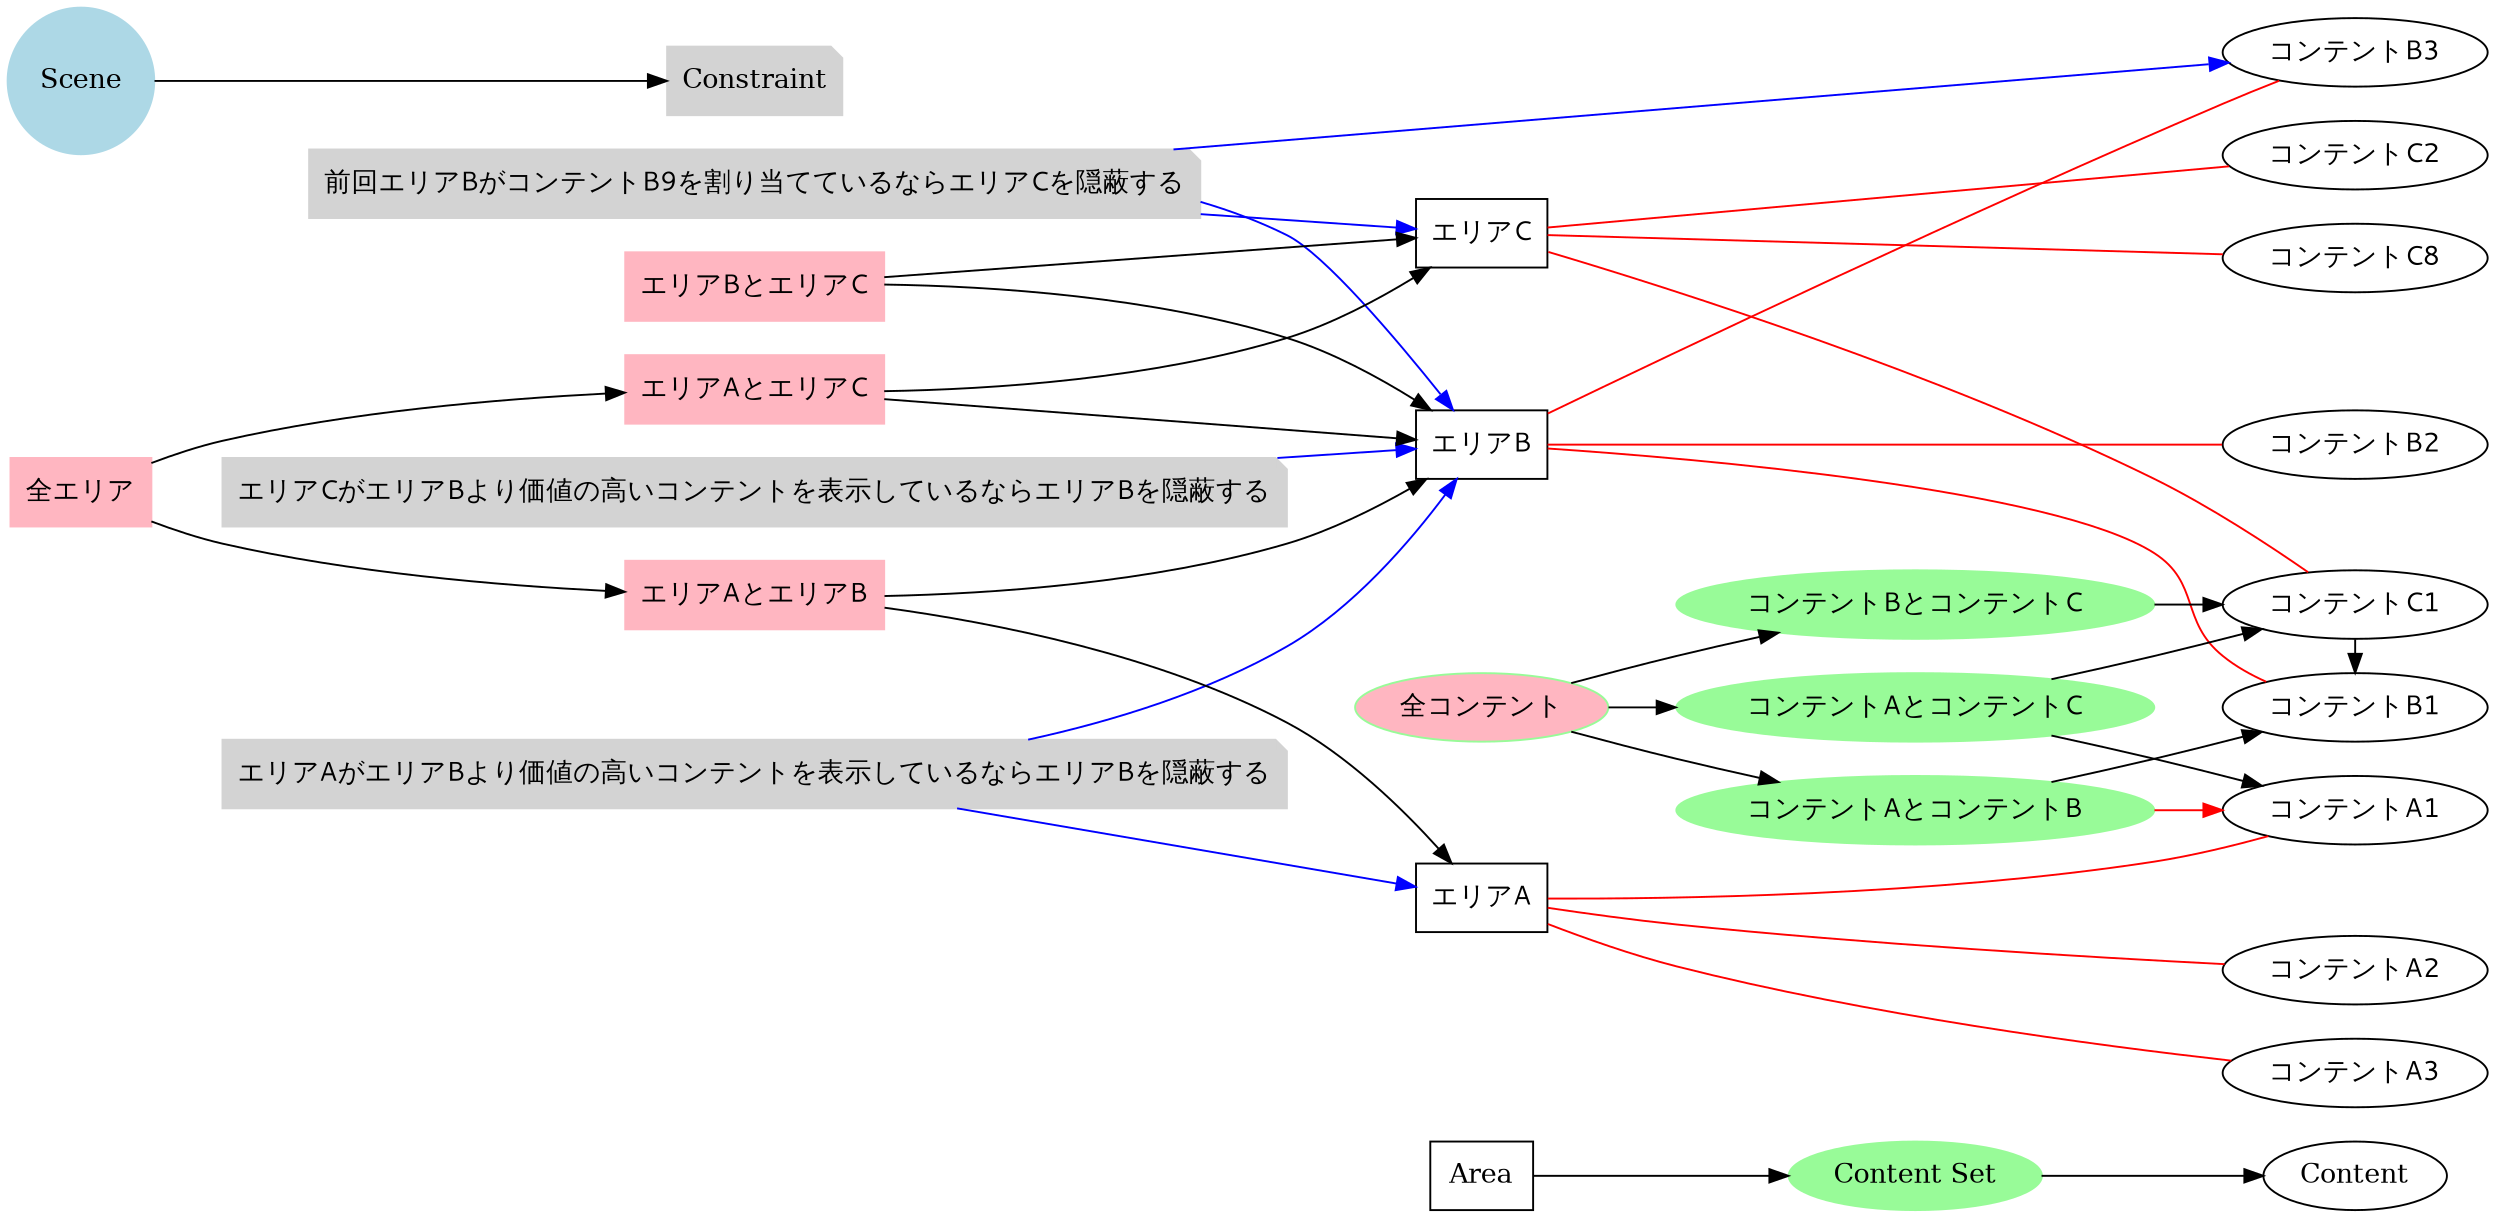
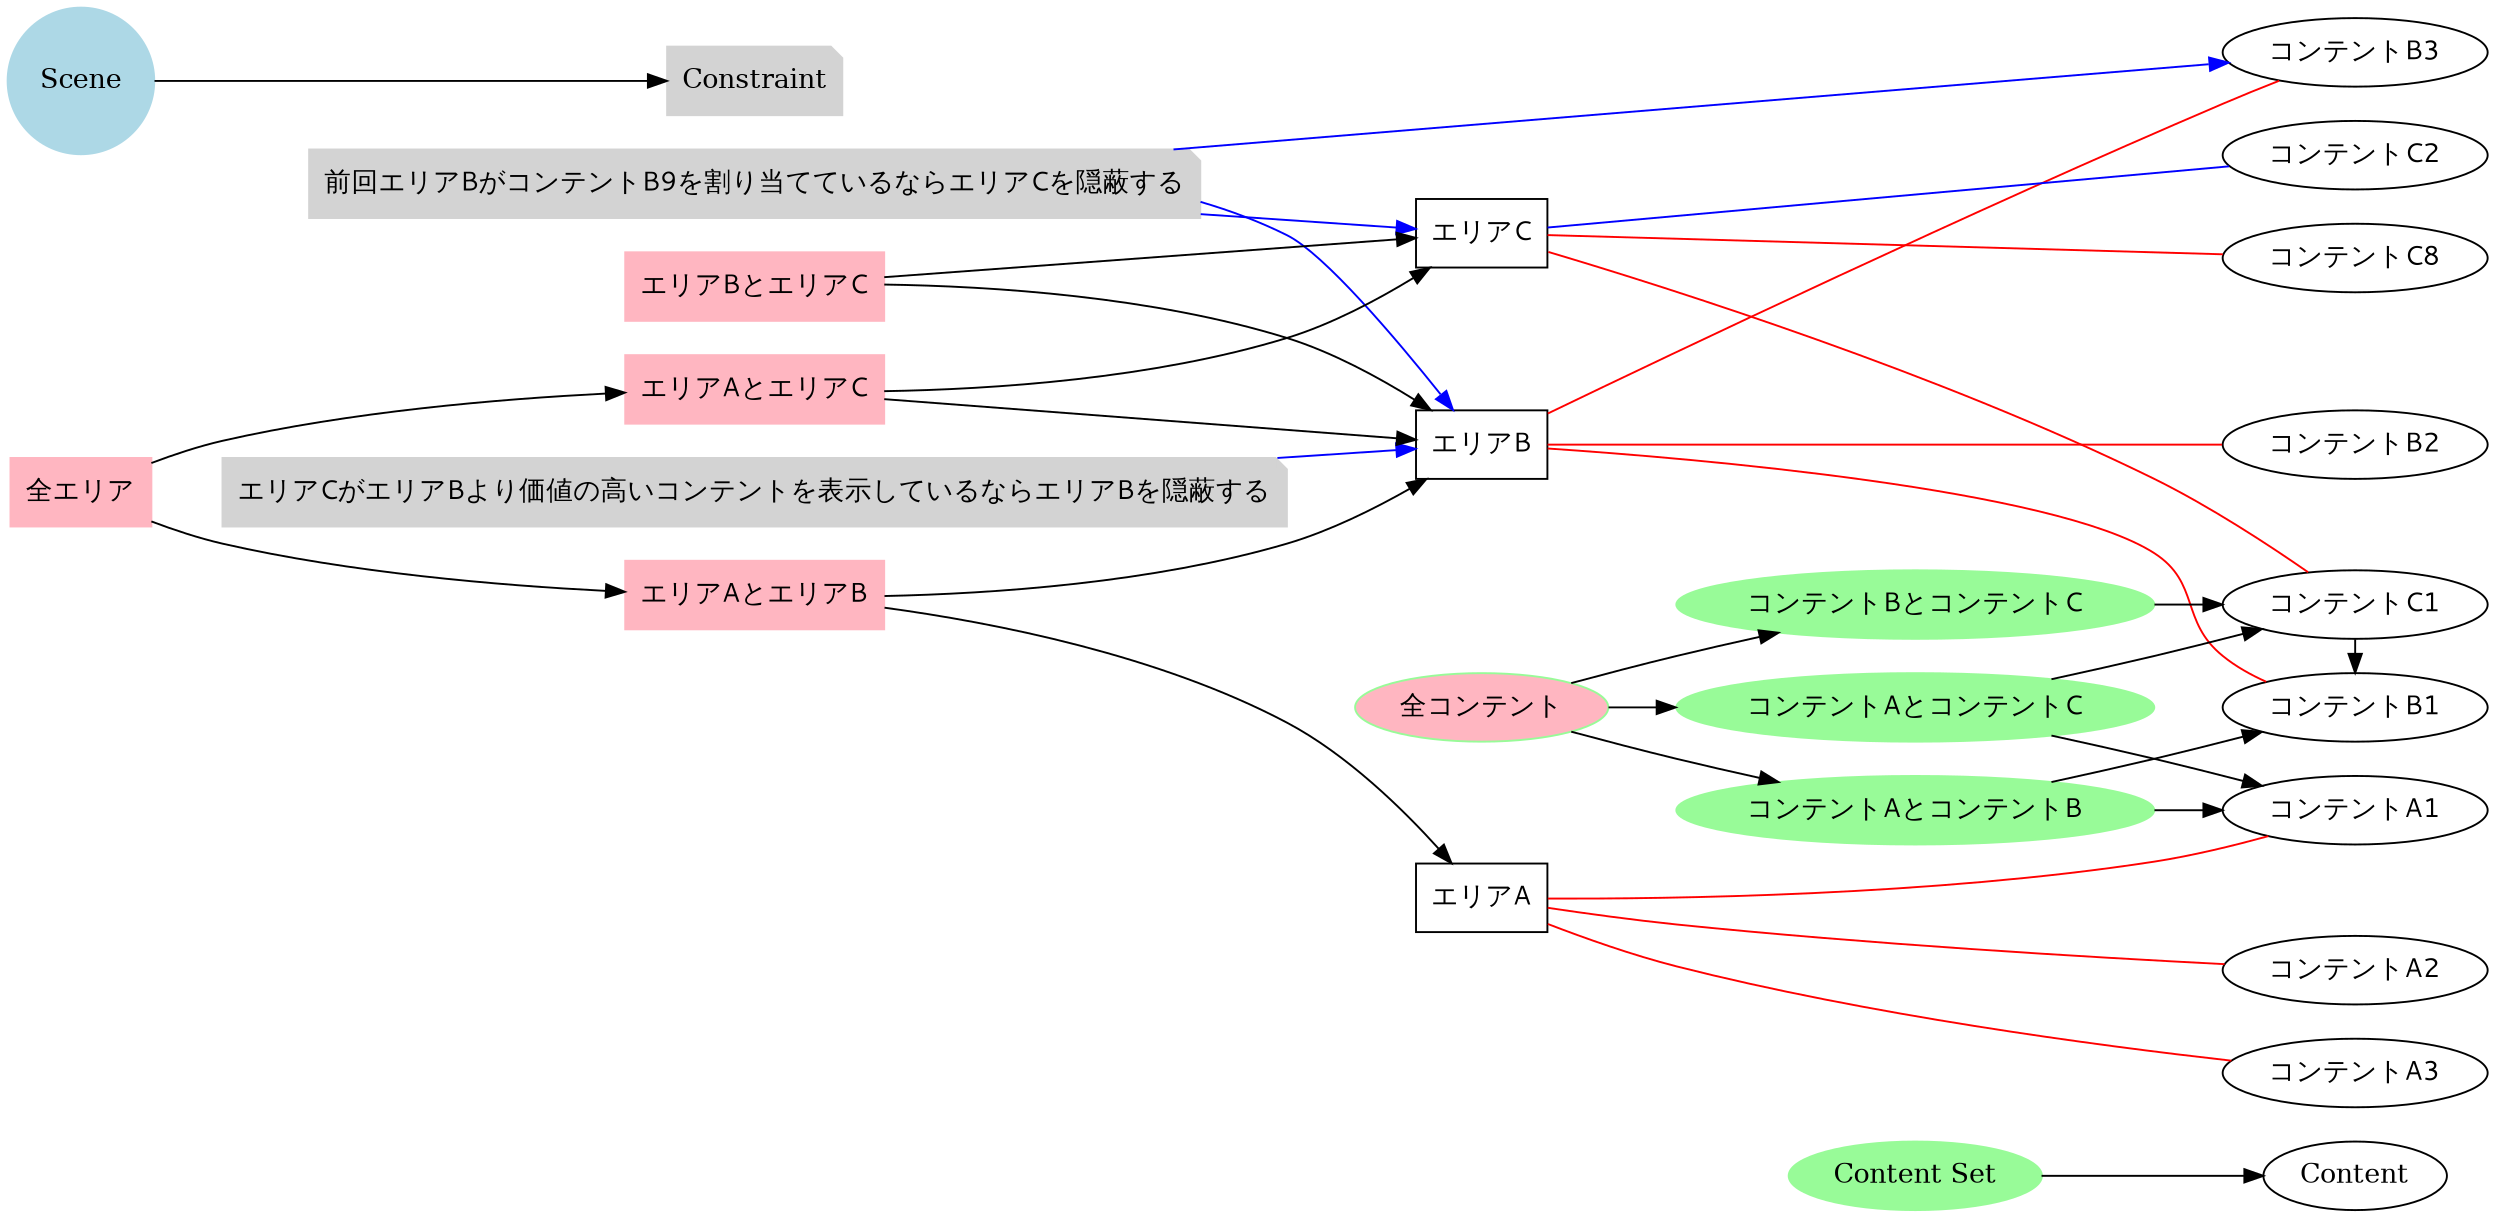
(1888, 197) -> (1888, 197)
(755, 774) -> none
(2179, 810) -> (2179, 810)
(1482, 1176) -> none
